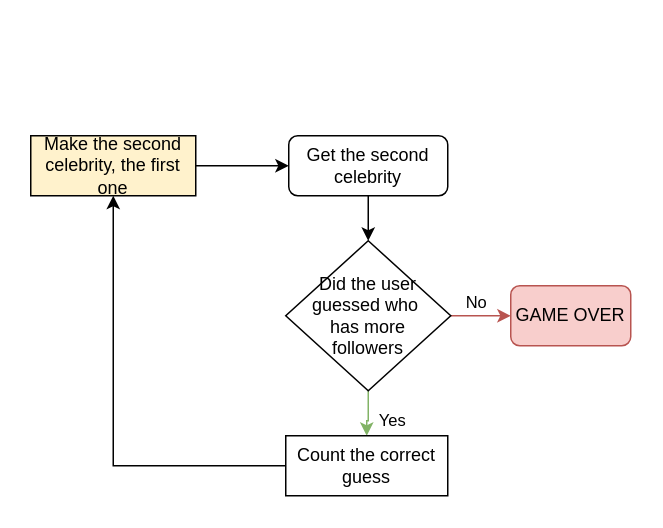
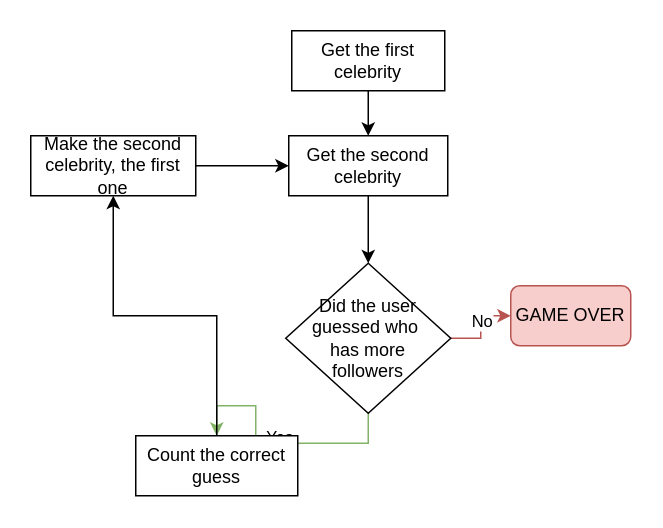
none -> (368, 61)
none -> (368, 119)
(113, 166) -> (113, 166)
(368, 166) -> (368, 166)
(368, 316) -> (368, 338)
(367, 466) -> (217, 466)
